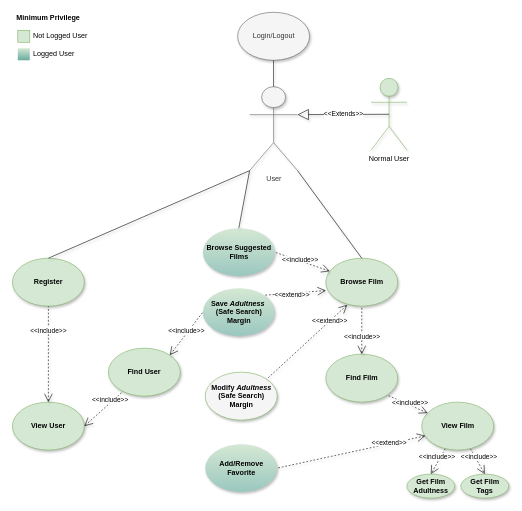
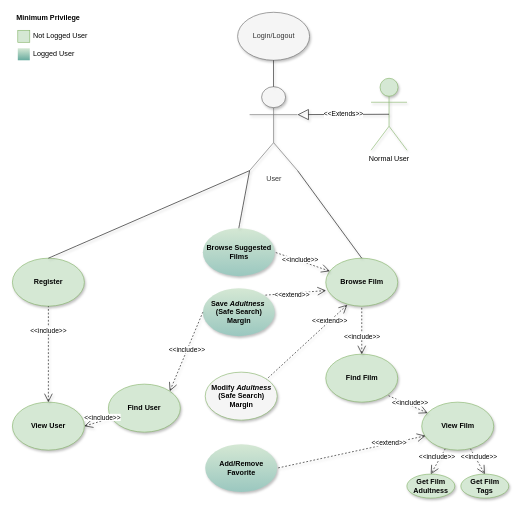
(144, 372) -> (144, 408)
